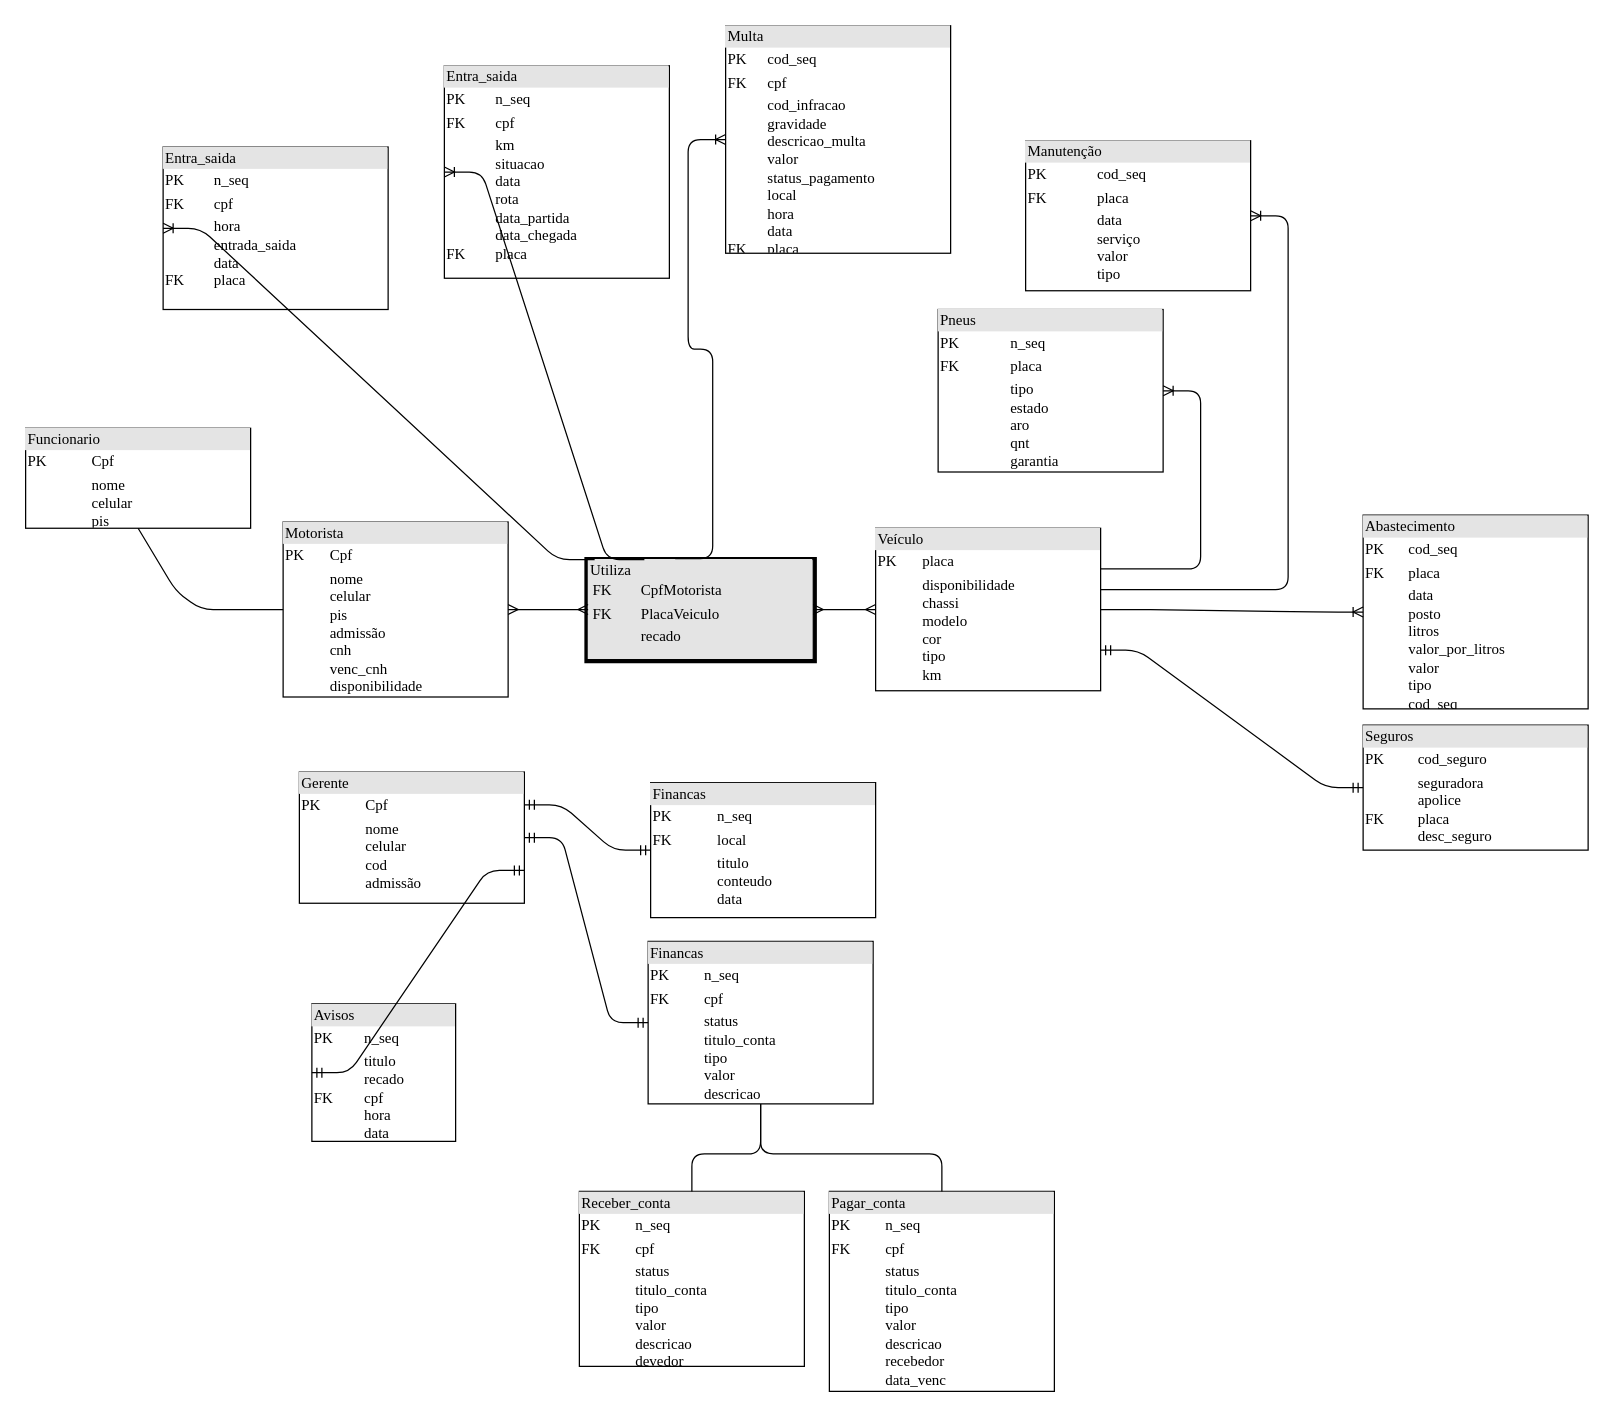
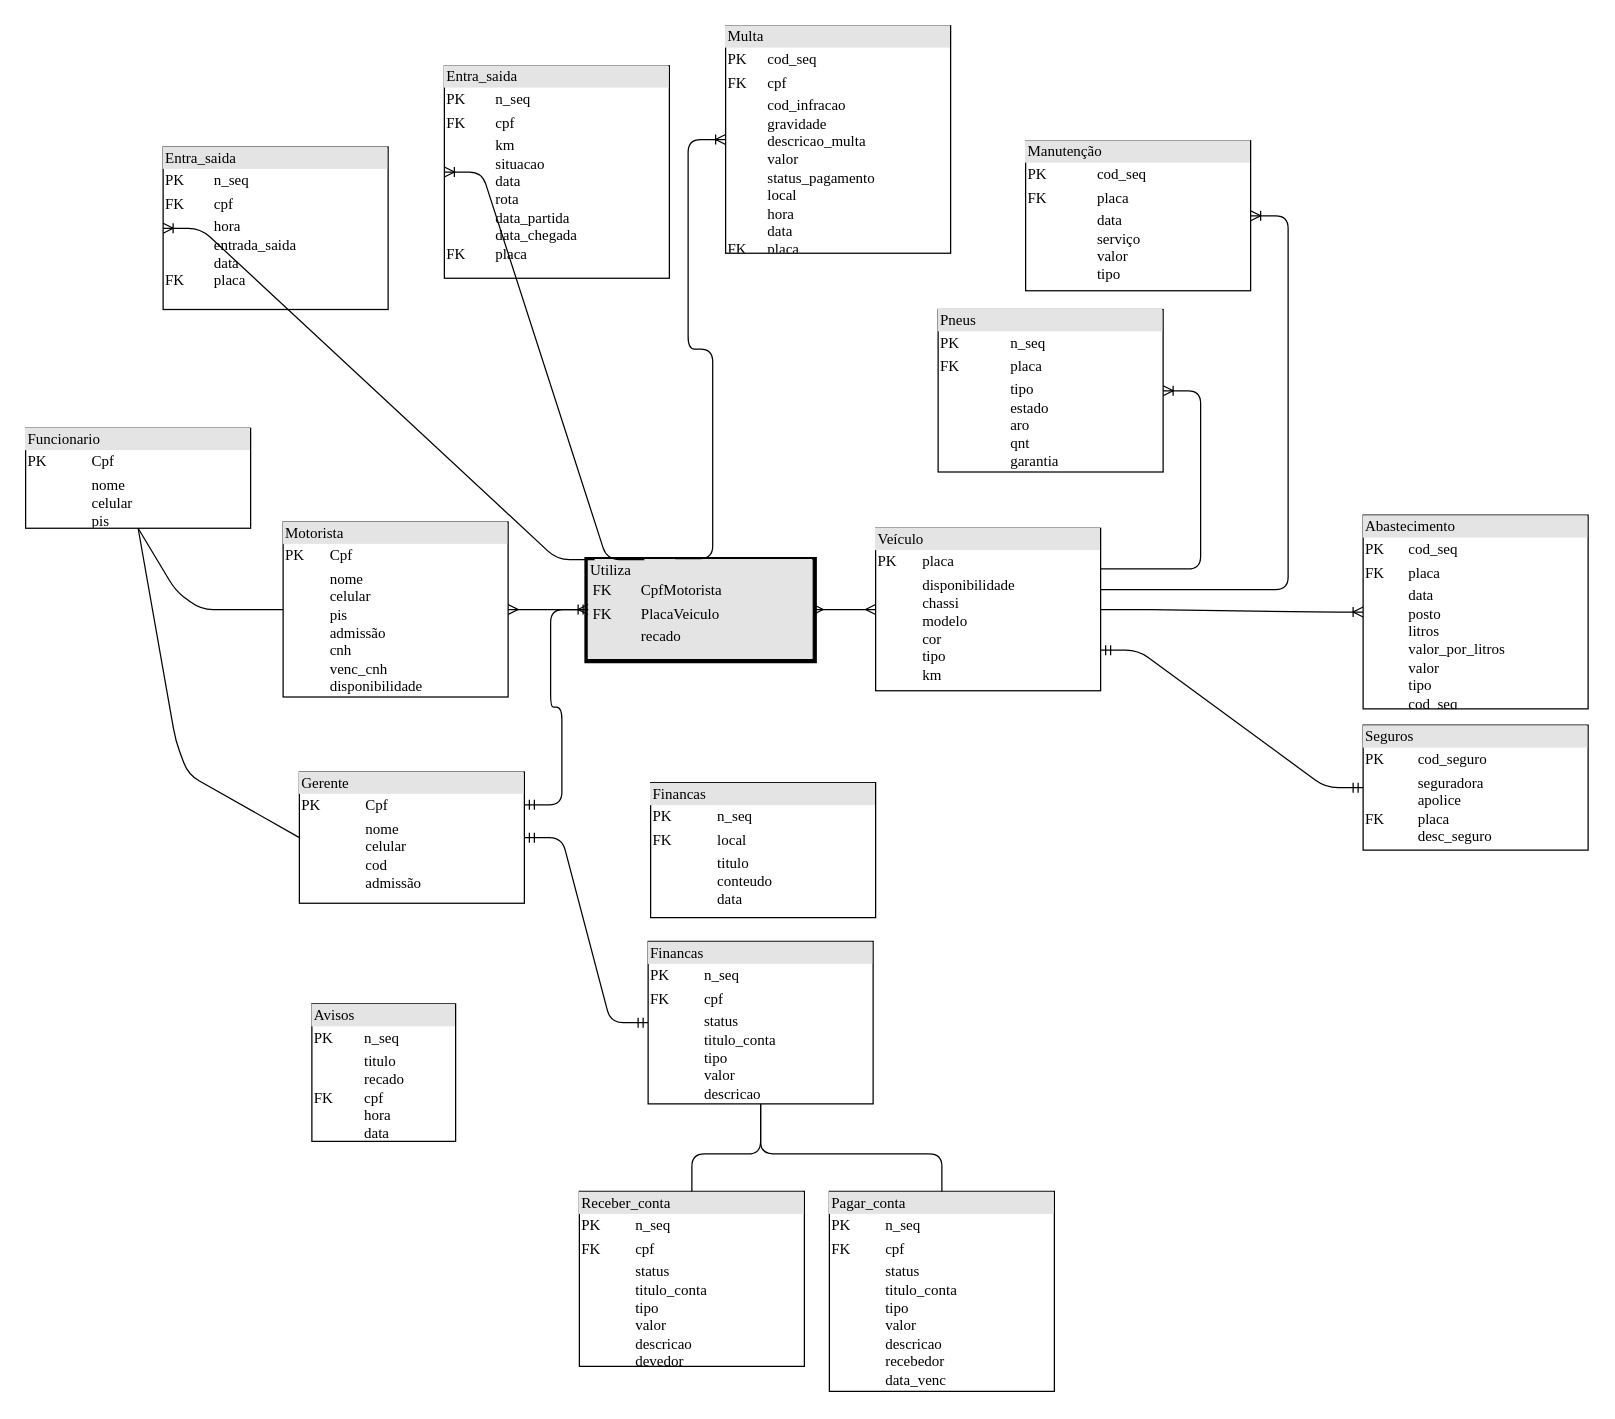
none -> (171, 714)
(597, 836) -> (558, 708)
(418, 971) -> none
